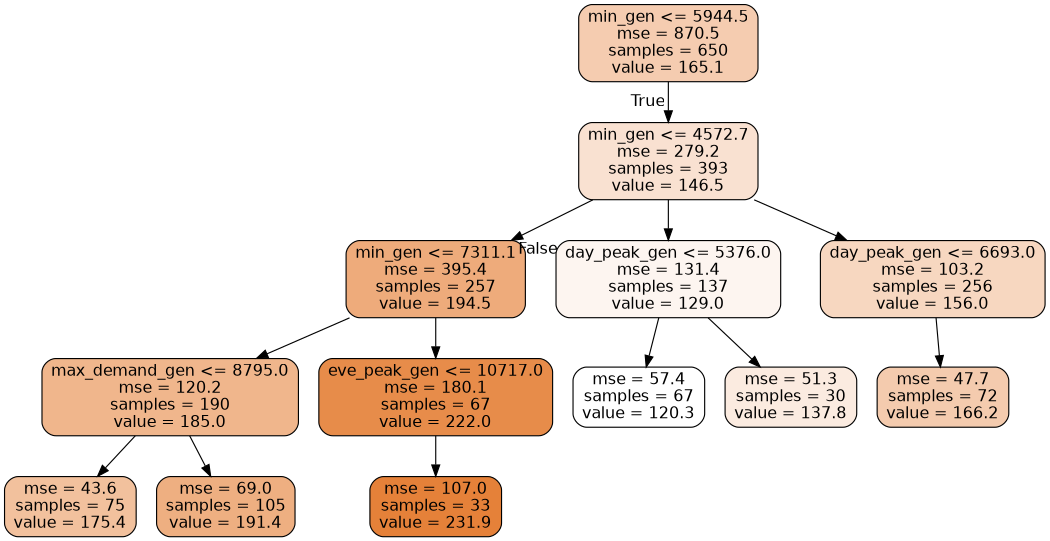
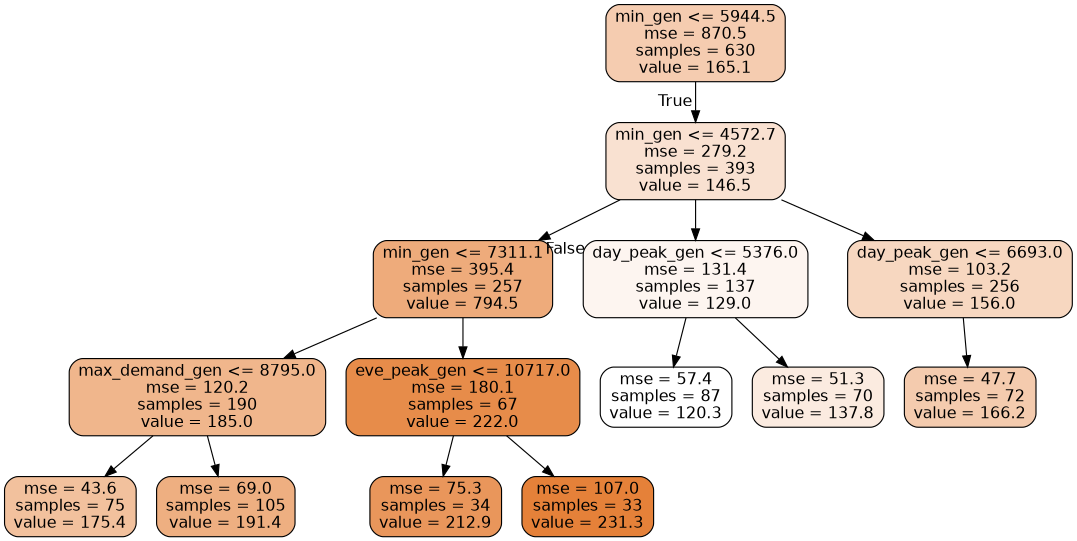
(668, 43) -> (696, 43)
(436, 279) -> (463, 279)
(639, 397) -> (666, 397)
(791, 397) -> (818, 397)
none -> (436, 507)
(436, 507) -> (588, 507)
